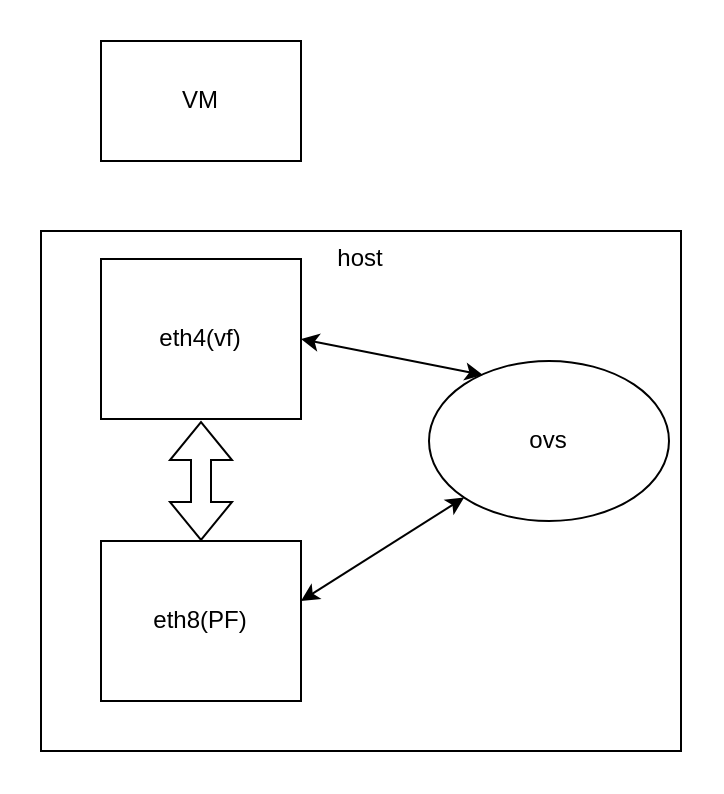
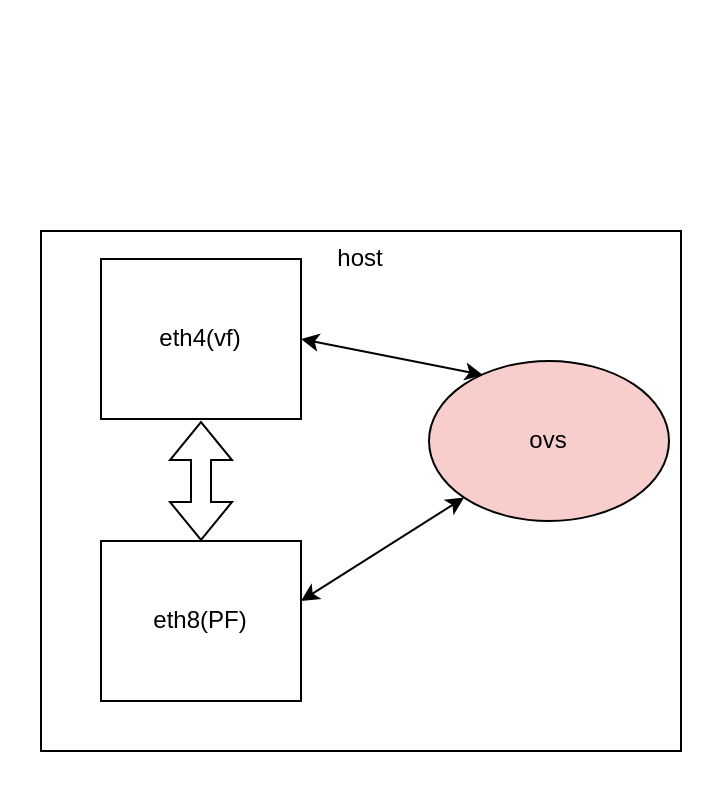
(201, 101) -> none
(549, 441) -> (549, 441)
